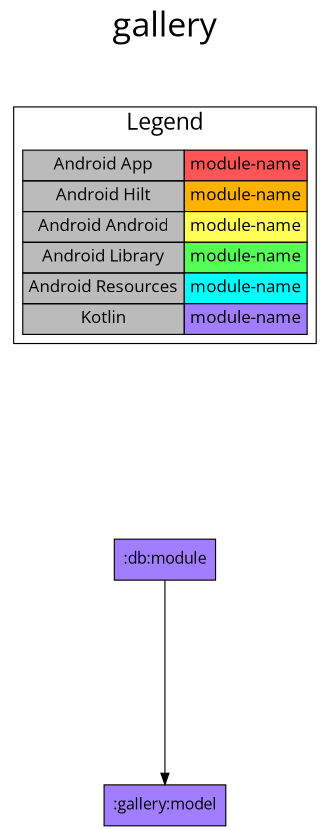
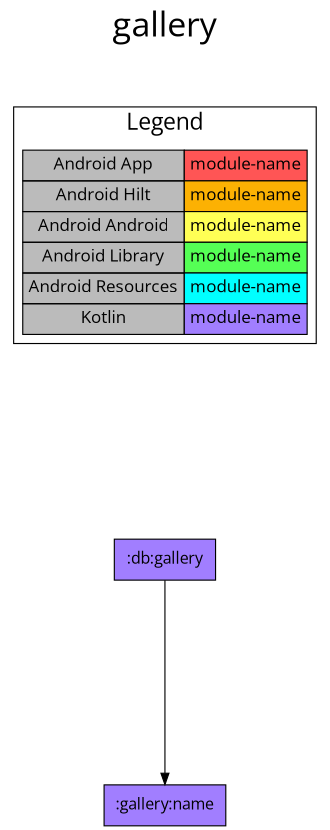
(165, 560) -> (165, 560)
(165, 805) -> (165, 805)
